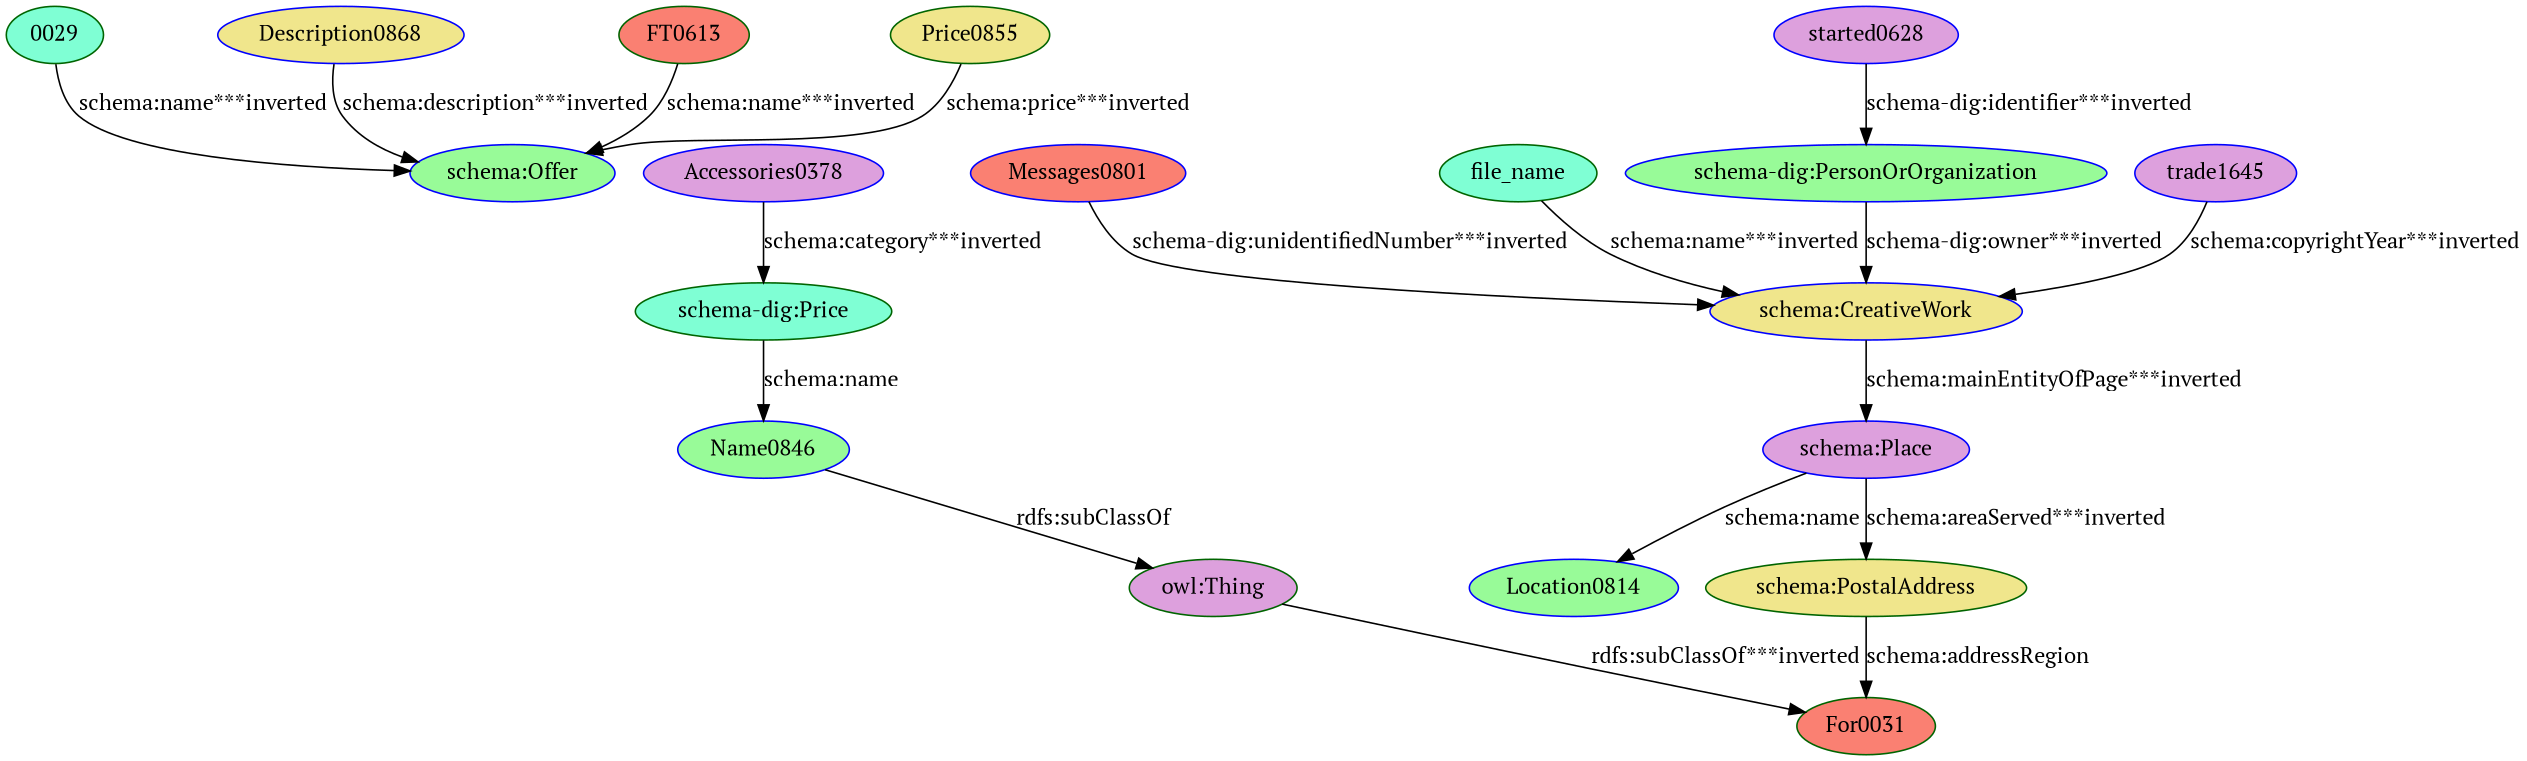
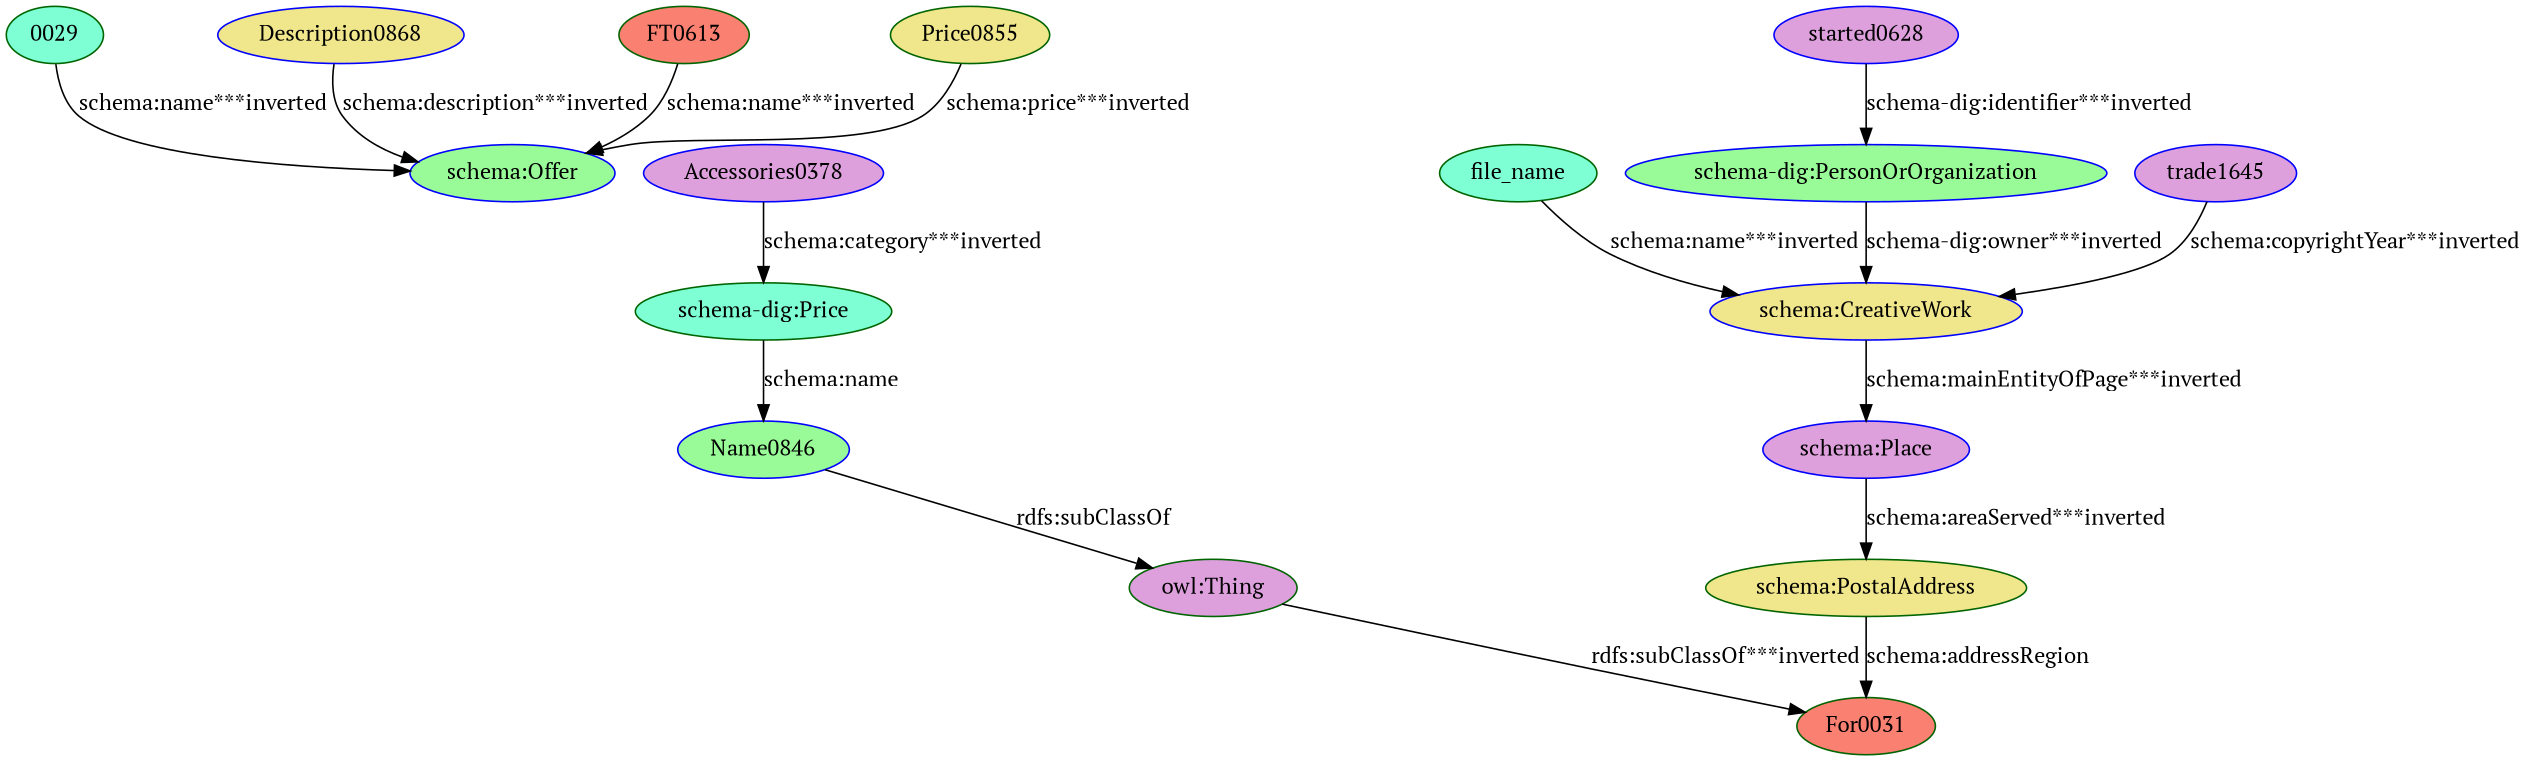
(1078, 173) -> none
(1574, 588) -> none
